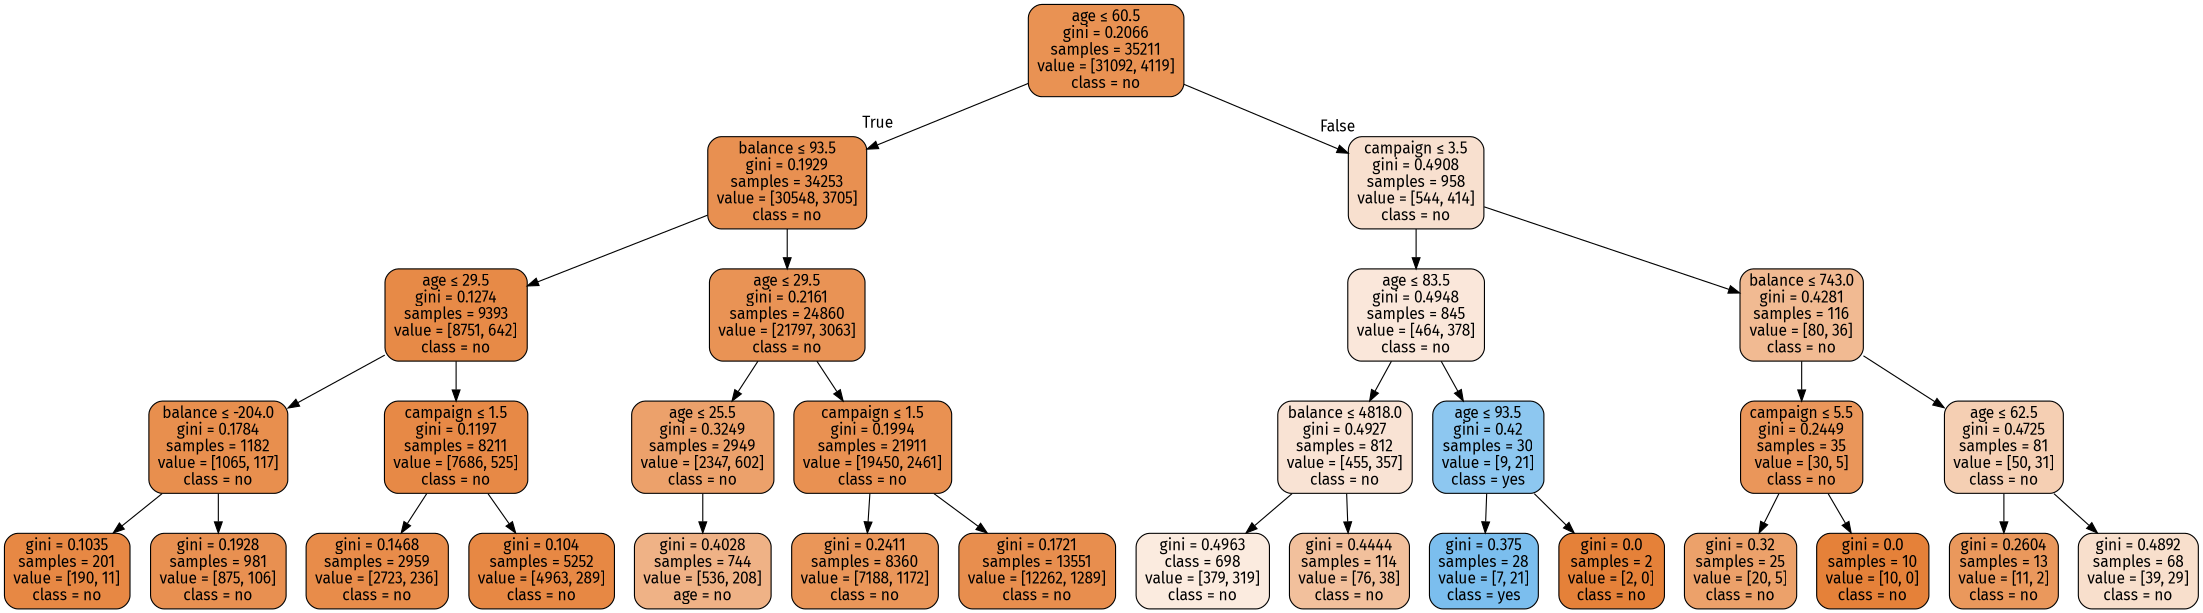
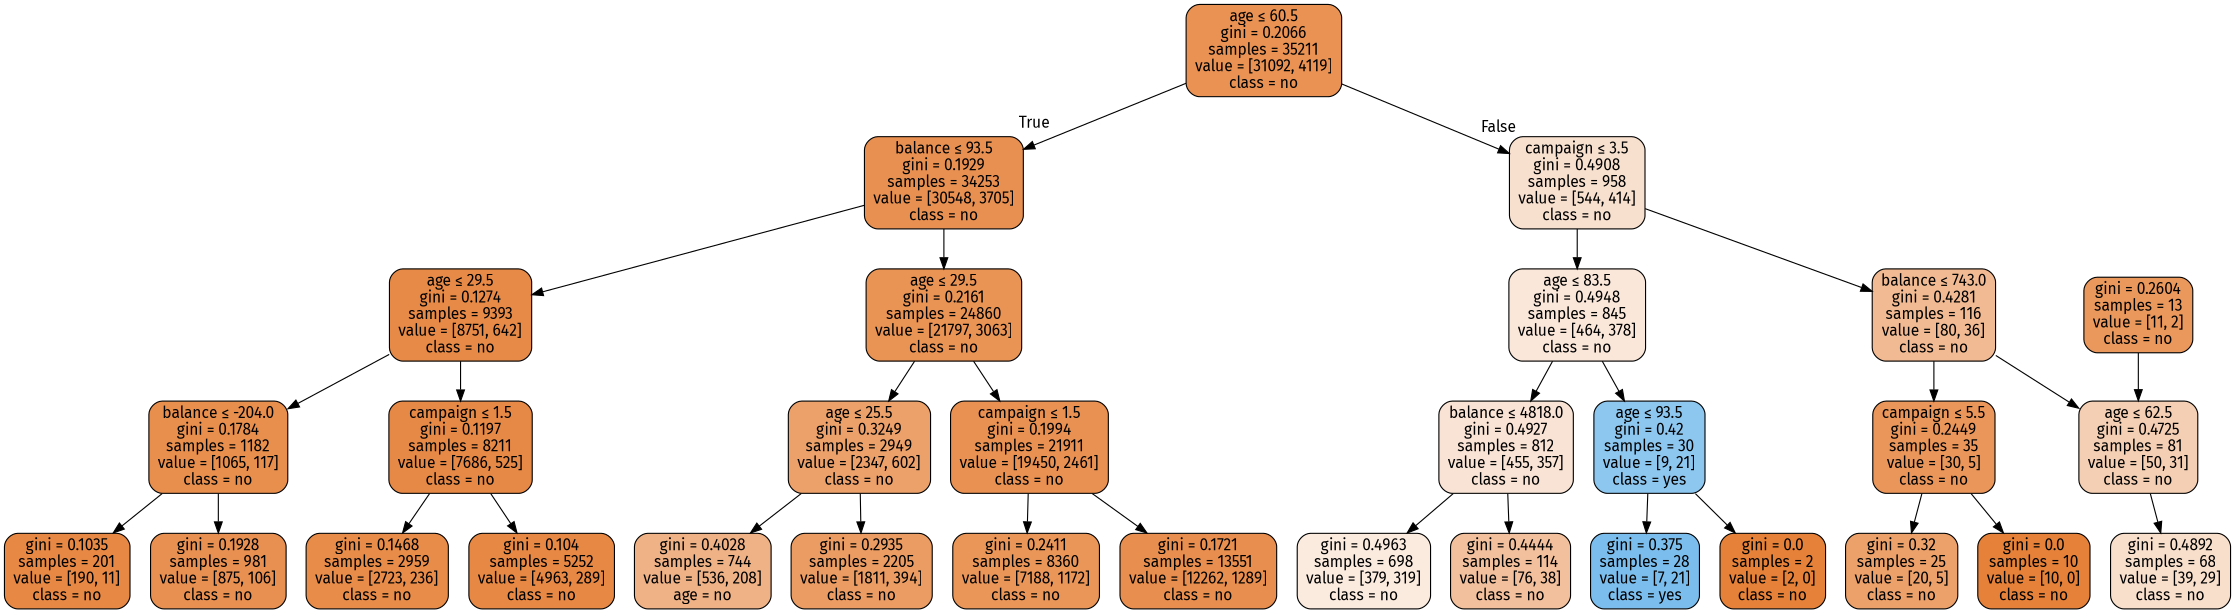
(2004, 508) -> (2138, 371)
(1203, 562) -> (1364, 562)
none -> (862, 571)
